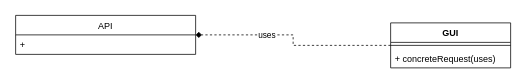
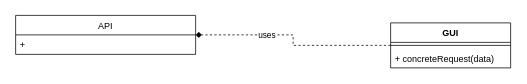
(451, 59) -> (451, 59)
